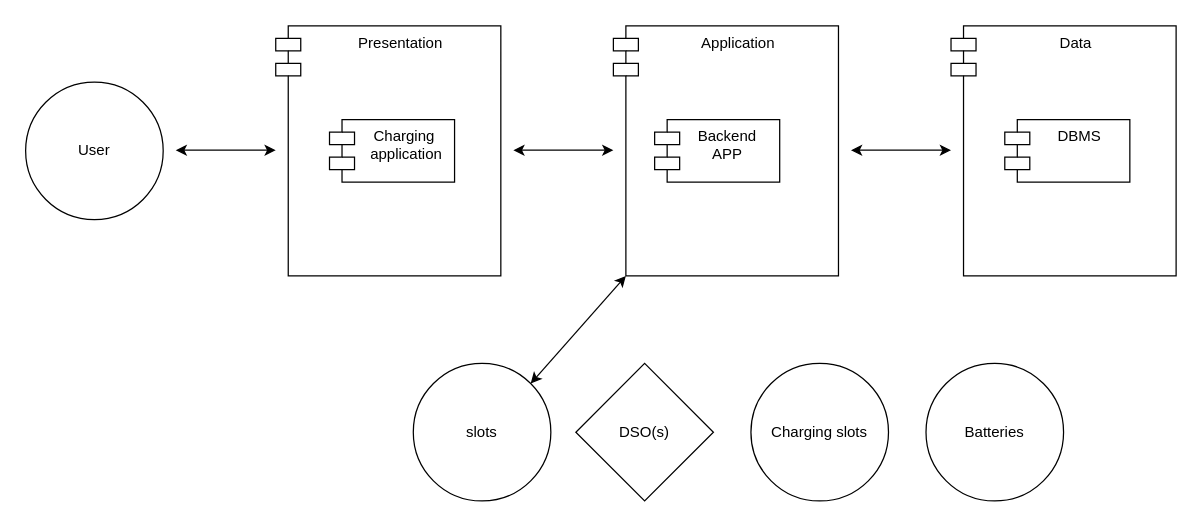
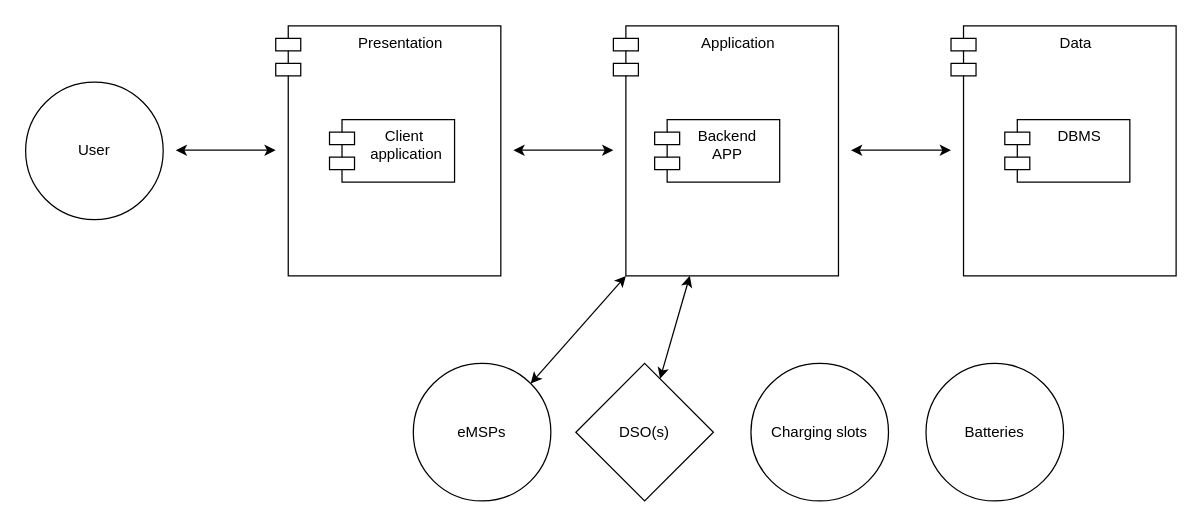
(404, 136) -> (404, 136)
none -> (675, 328)
(482, 432) -> (482, 432)
